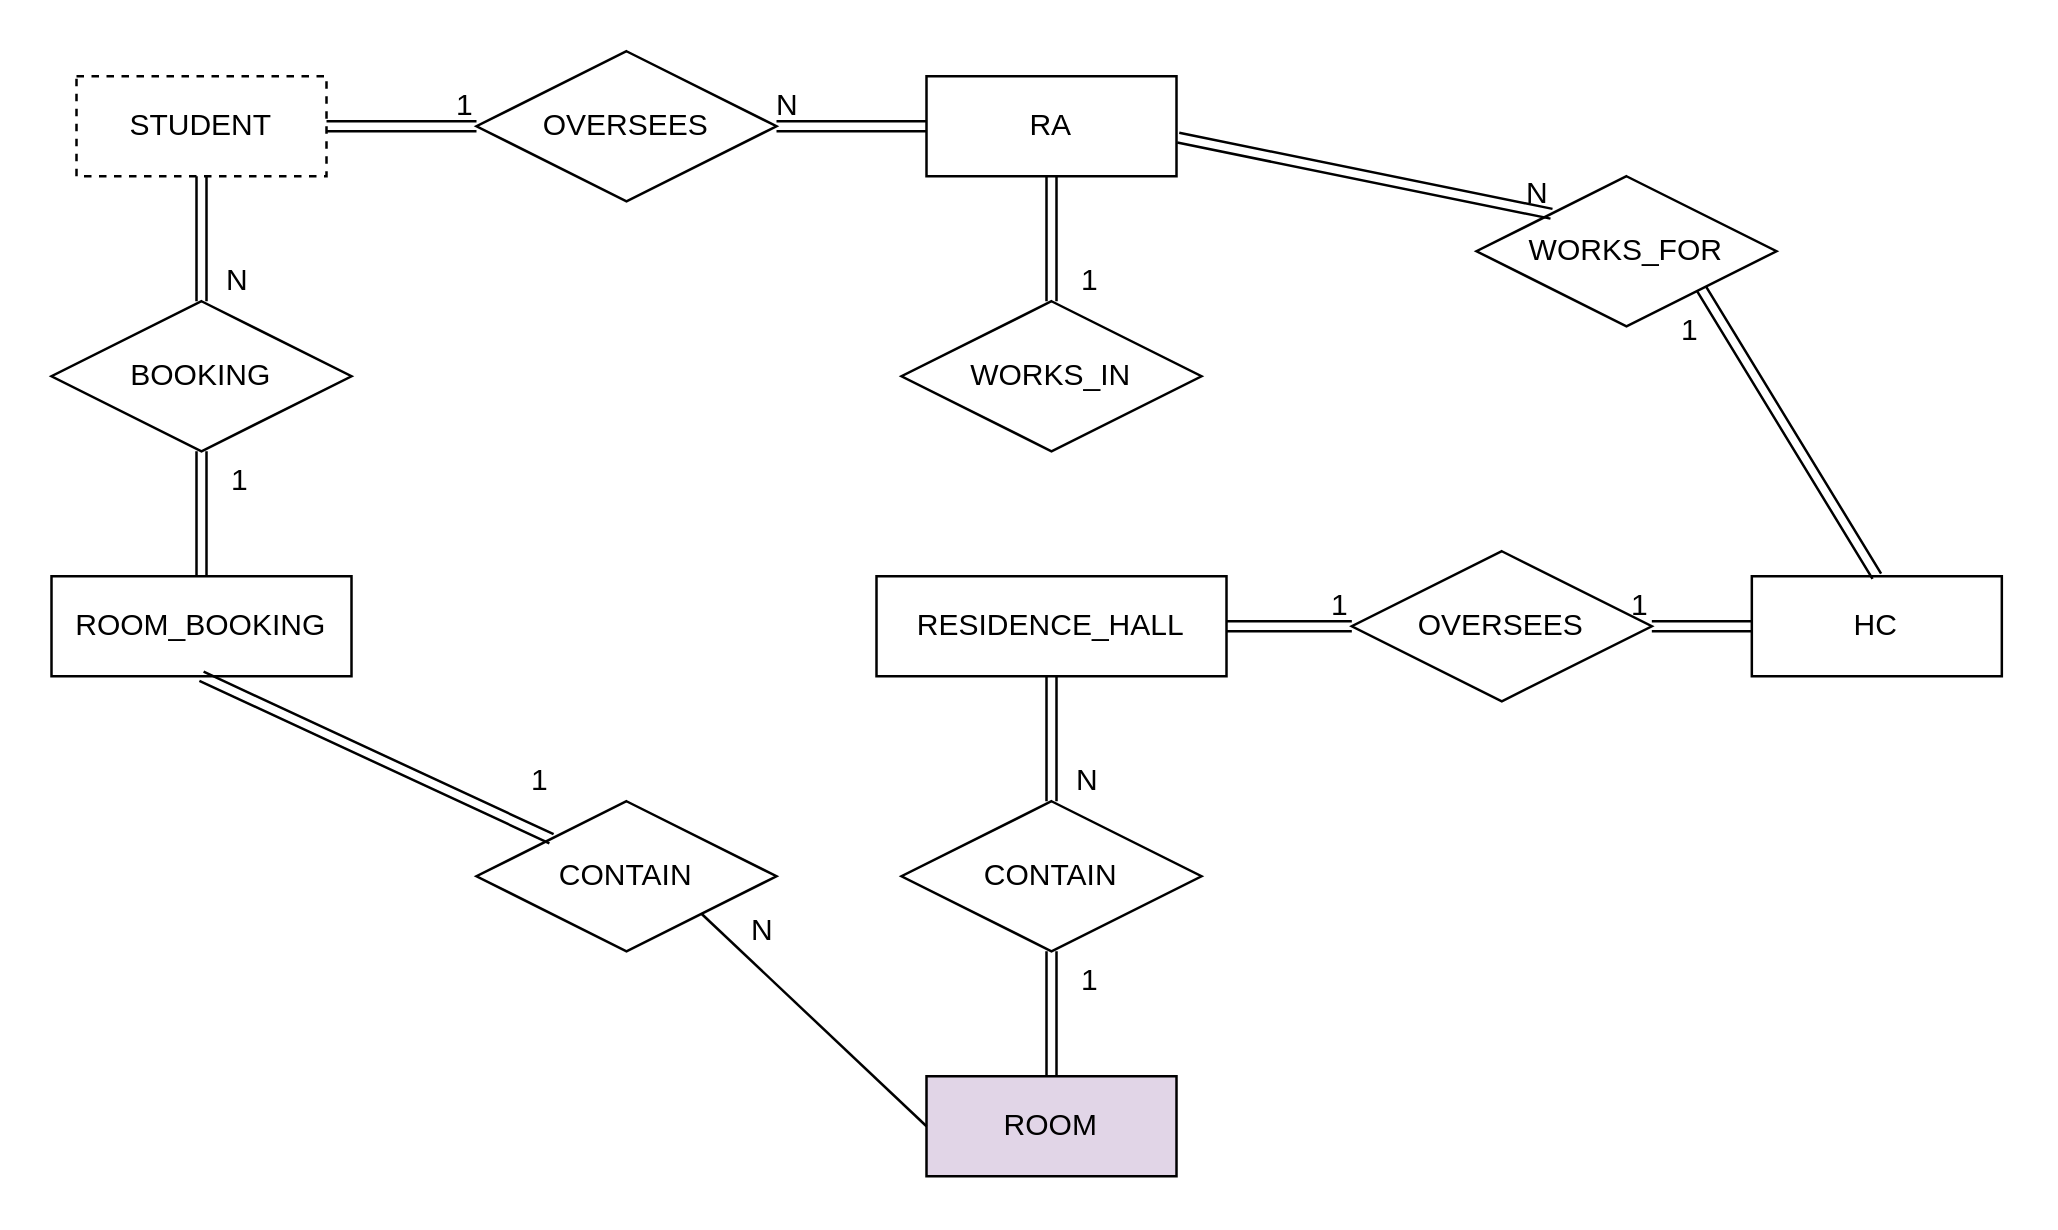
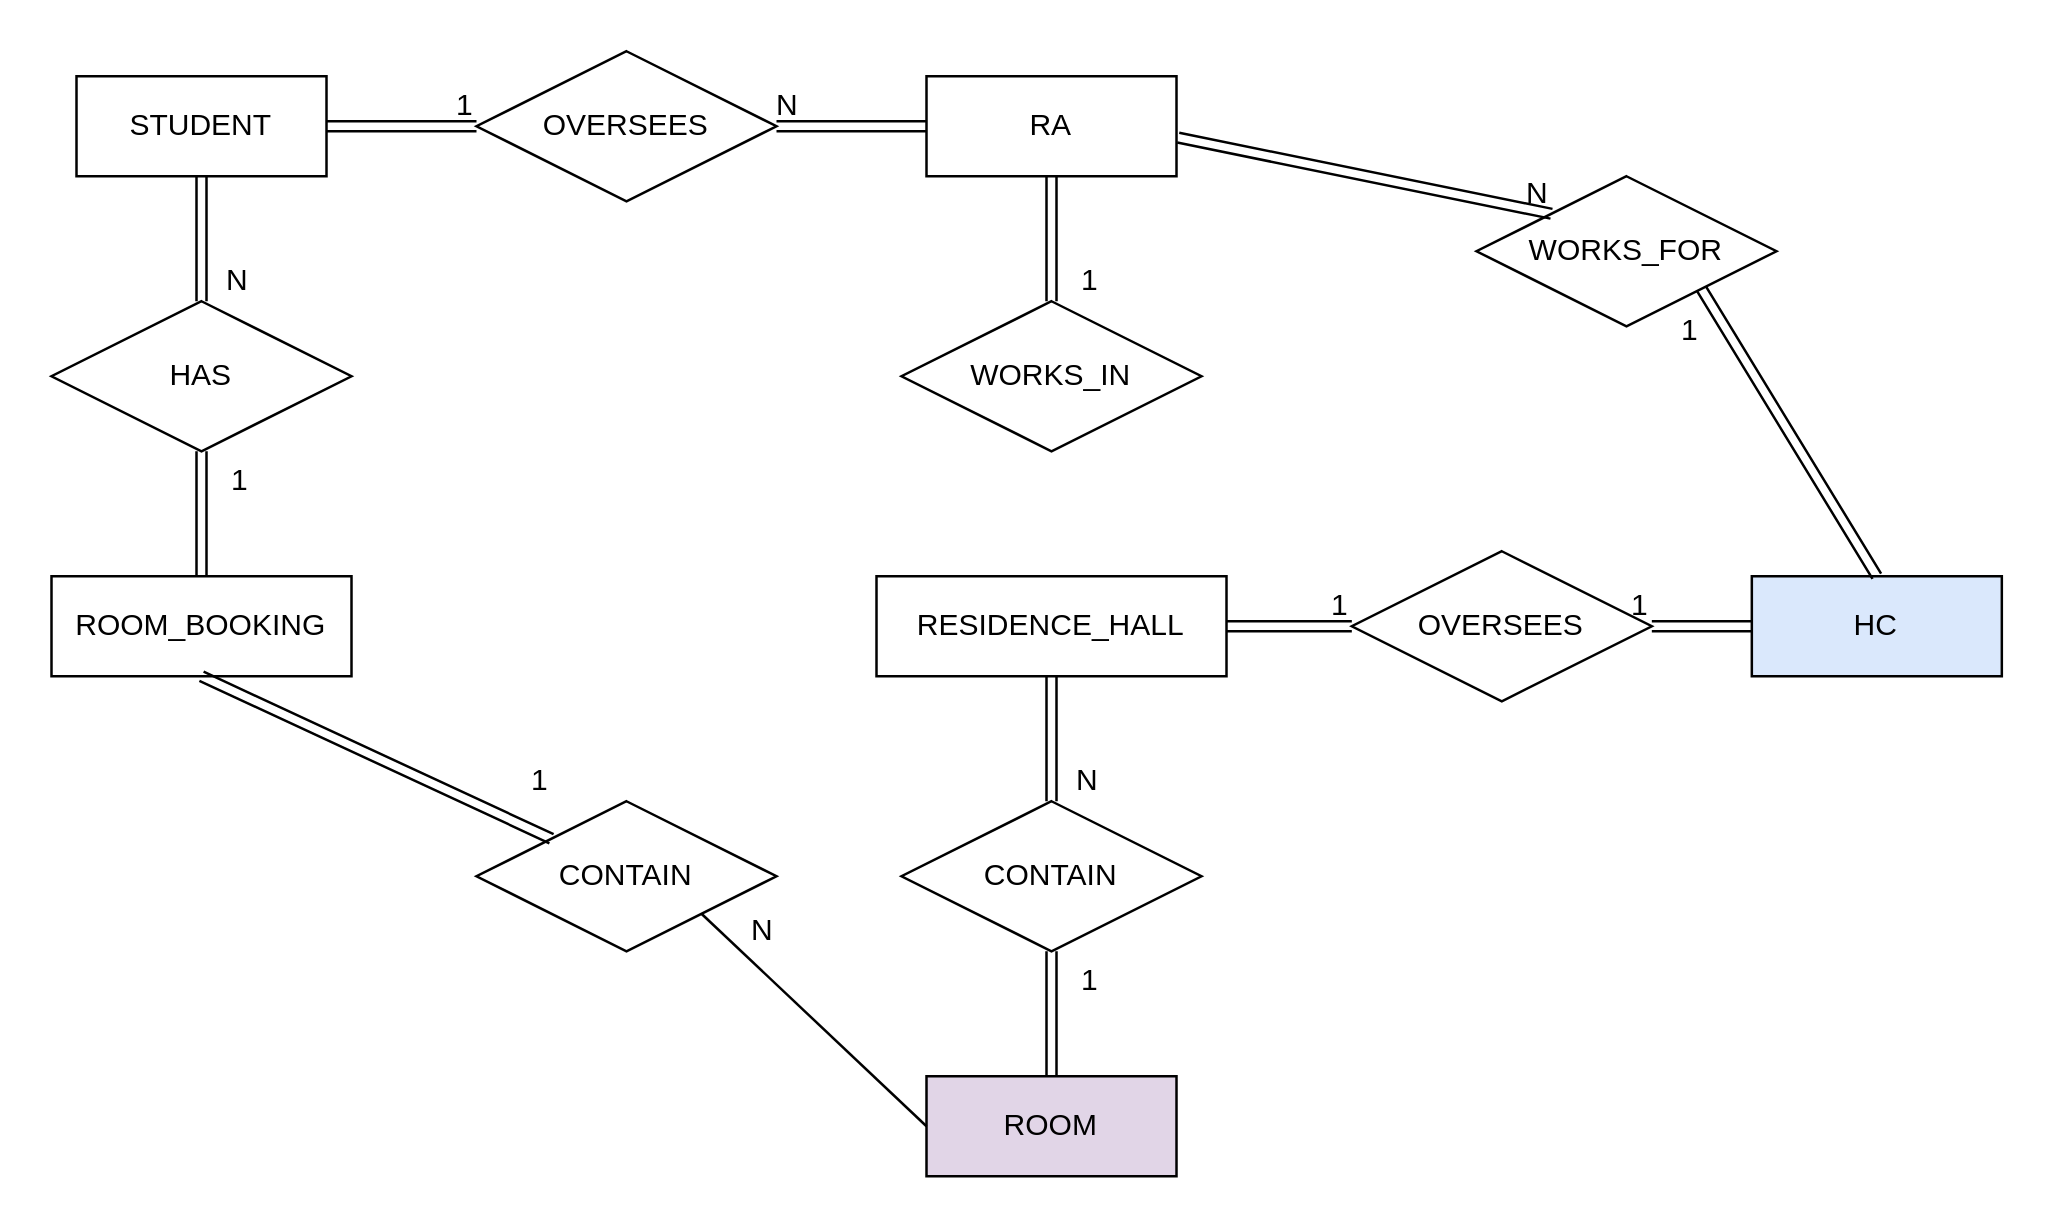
(201, 126) -> (201, 126)
(201, 376) -> (201, 376)
(1877, 626) -> (1877, 626)
